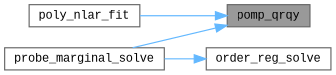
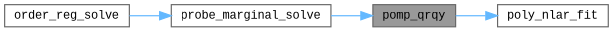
(178, 16) -> (471, 16)
(179, 59) -> (144, 16)
